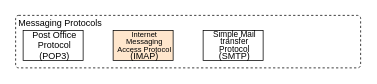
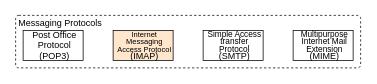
(234, 45) -> (234, 45)
none -> (323, 45)
